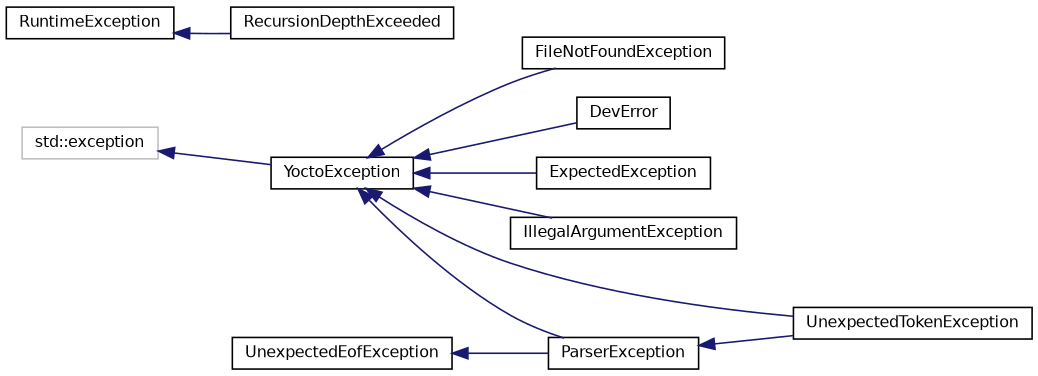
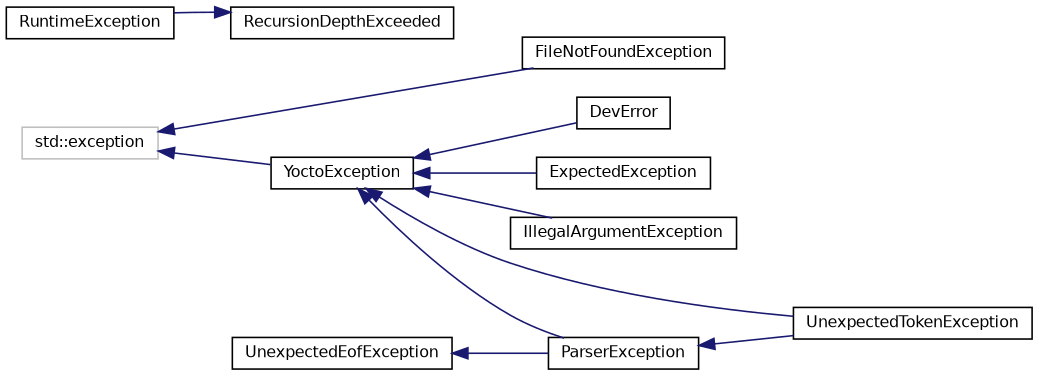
(210, 34) -> (194, 12)
(466, 103) -> (354, 99)
